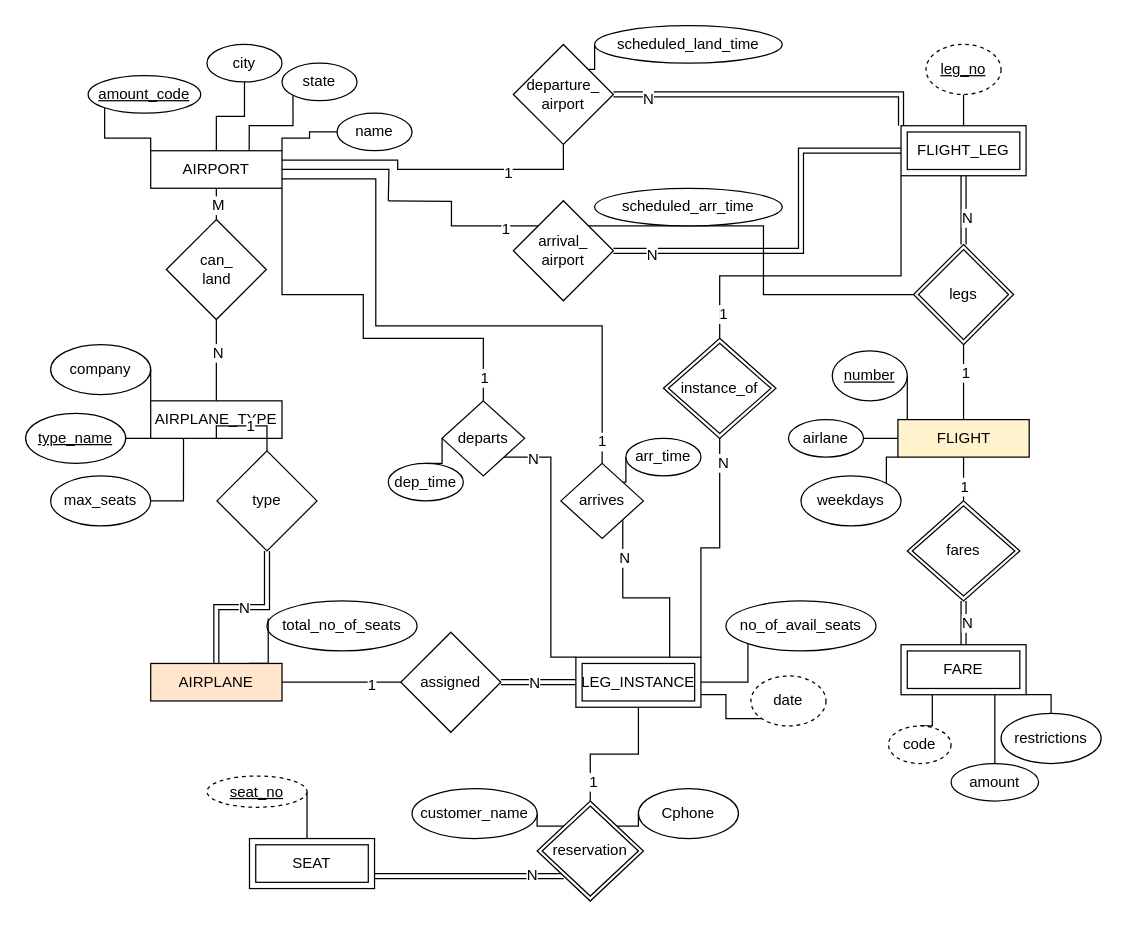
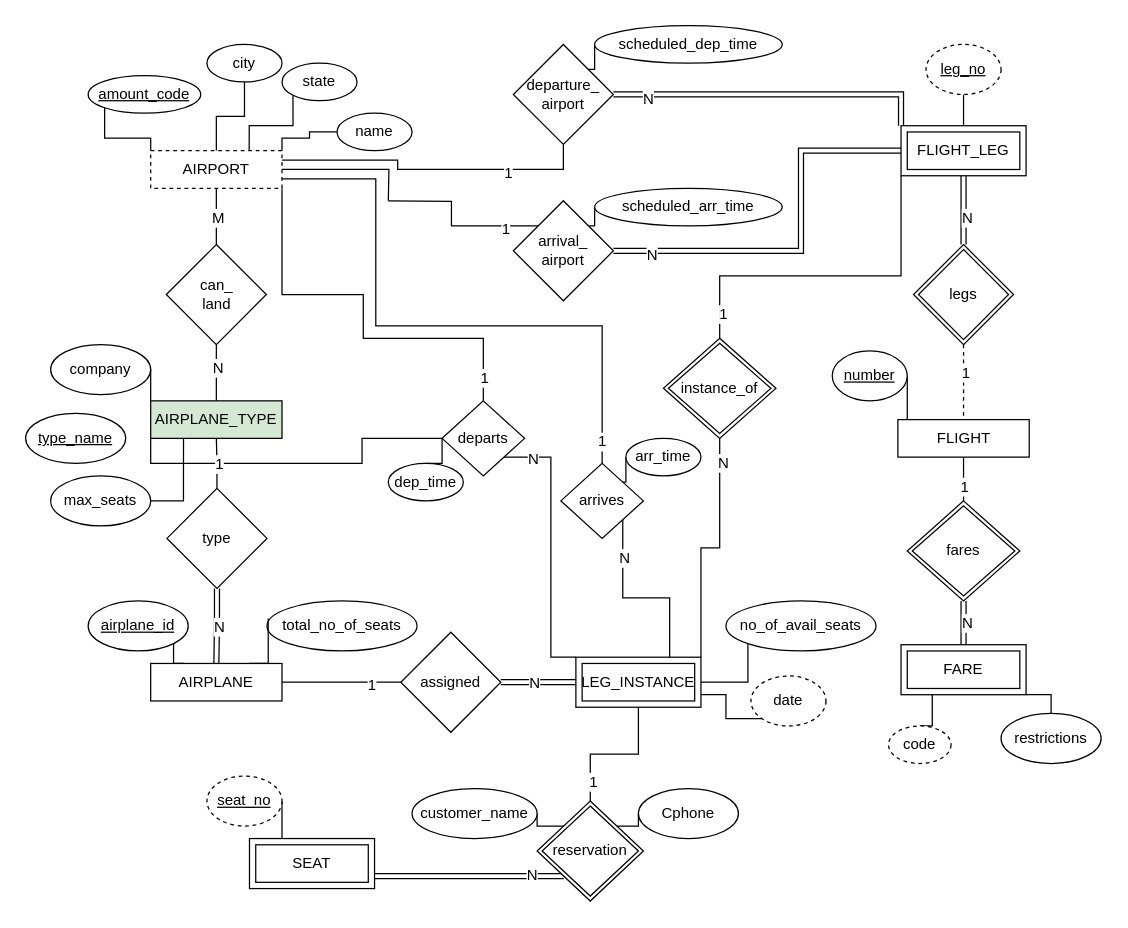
(688, 44) -> (688, 44)
(216, 169) -> (216, 169)
(216, 269) -> (216, 294)
(818, 294) -> (594, 217)
(963, 401) -> (963, 401)
(216, 419) -> (216, 419)
(139, 438) -> (294, 463)
(826, 438) -> none
(880, 438) -> none
(963, 438) -> (963, 438)
(886, 464) -> none
(267, 501) -> (217, 538)
(851, 501) -> none
none -> (138, 626)
none -> (173, 654)
(216, 682) -> (216, 682)
(994, 729) -> none
(994, 782) -> none
(257, 791) -> (244, 801)
